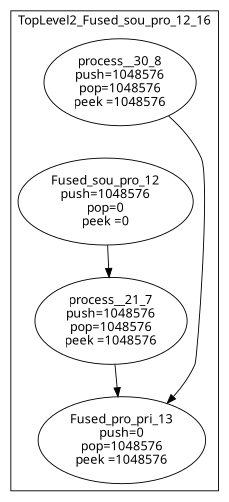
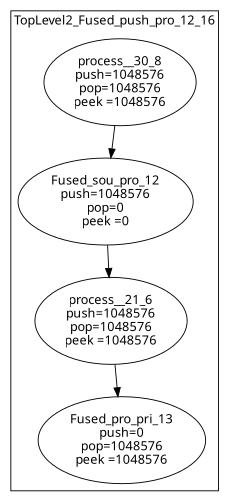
(115, 21) -> (115, 21)
(203, 254) -> (113, 137)
(111, 321) -> (111, 321)
